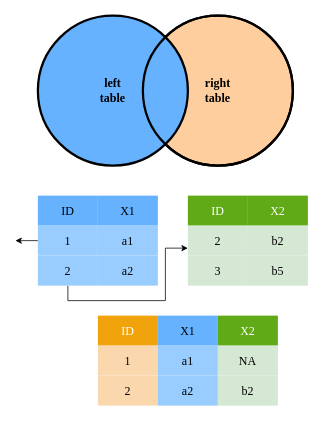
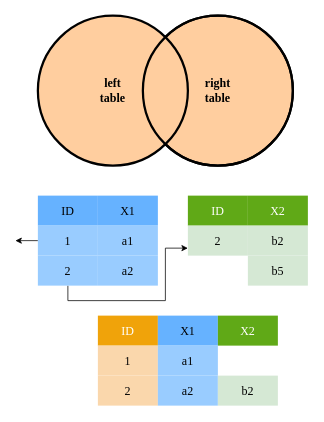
(113, 90) -> (113, 90)
(218, 270) -> none
(248, 360) -> none
